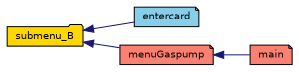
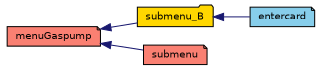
(107, 46) -> (124, 25)
(271, 55) -> (175, 55)
